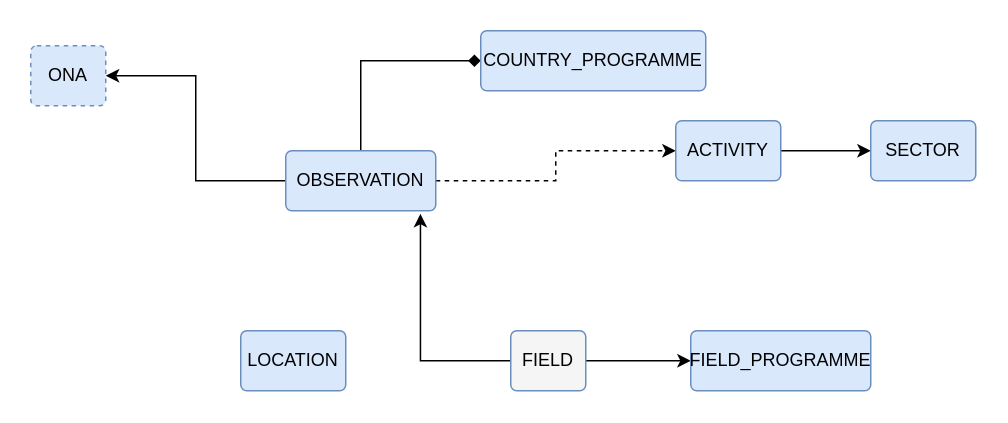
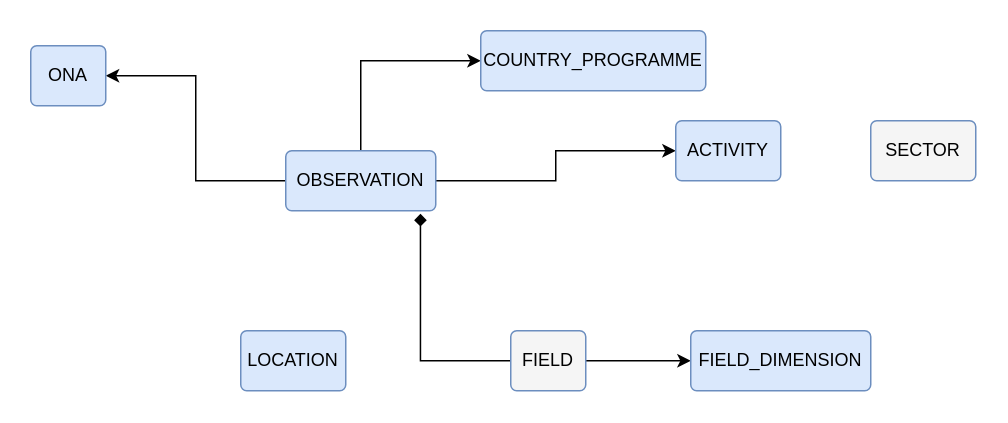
(468, 61) -> (469, 61)
(68, 76) -> (68, 76)
(821, 151) -> none
(923, 151) -> (923, 151)
(556, 170) -> (556, 170)
(420, 225) -> (420, 226)
(781, 361) -> (781, 361)
